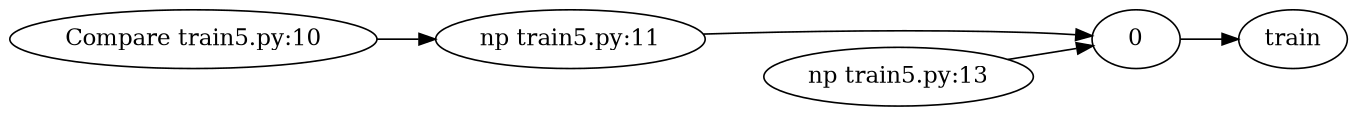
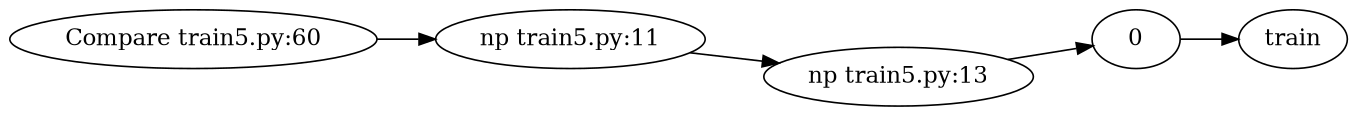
(890, 31) -> (726, 57)
(193, 39) -> (193, 39)
